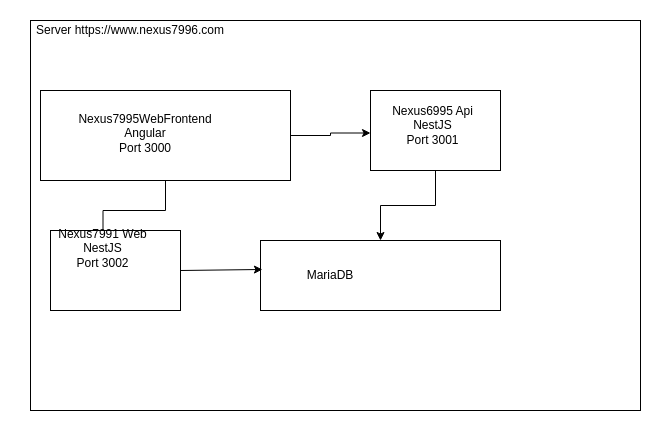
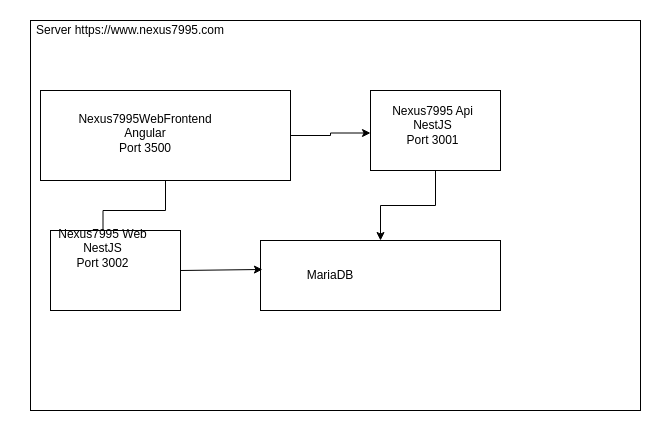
(131, 31) -> (131, 31)
(433, 126) -> (433, 126)
(146, 141) -> (146, 141)
(103, 256) -> (103, 256)
